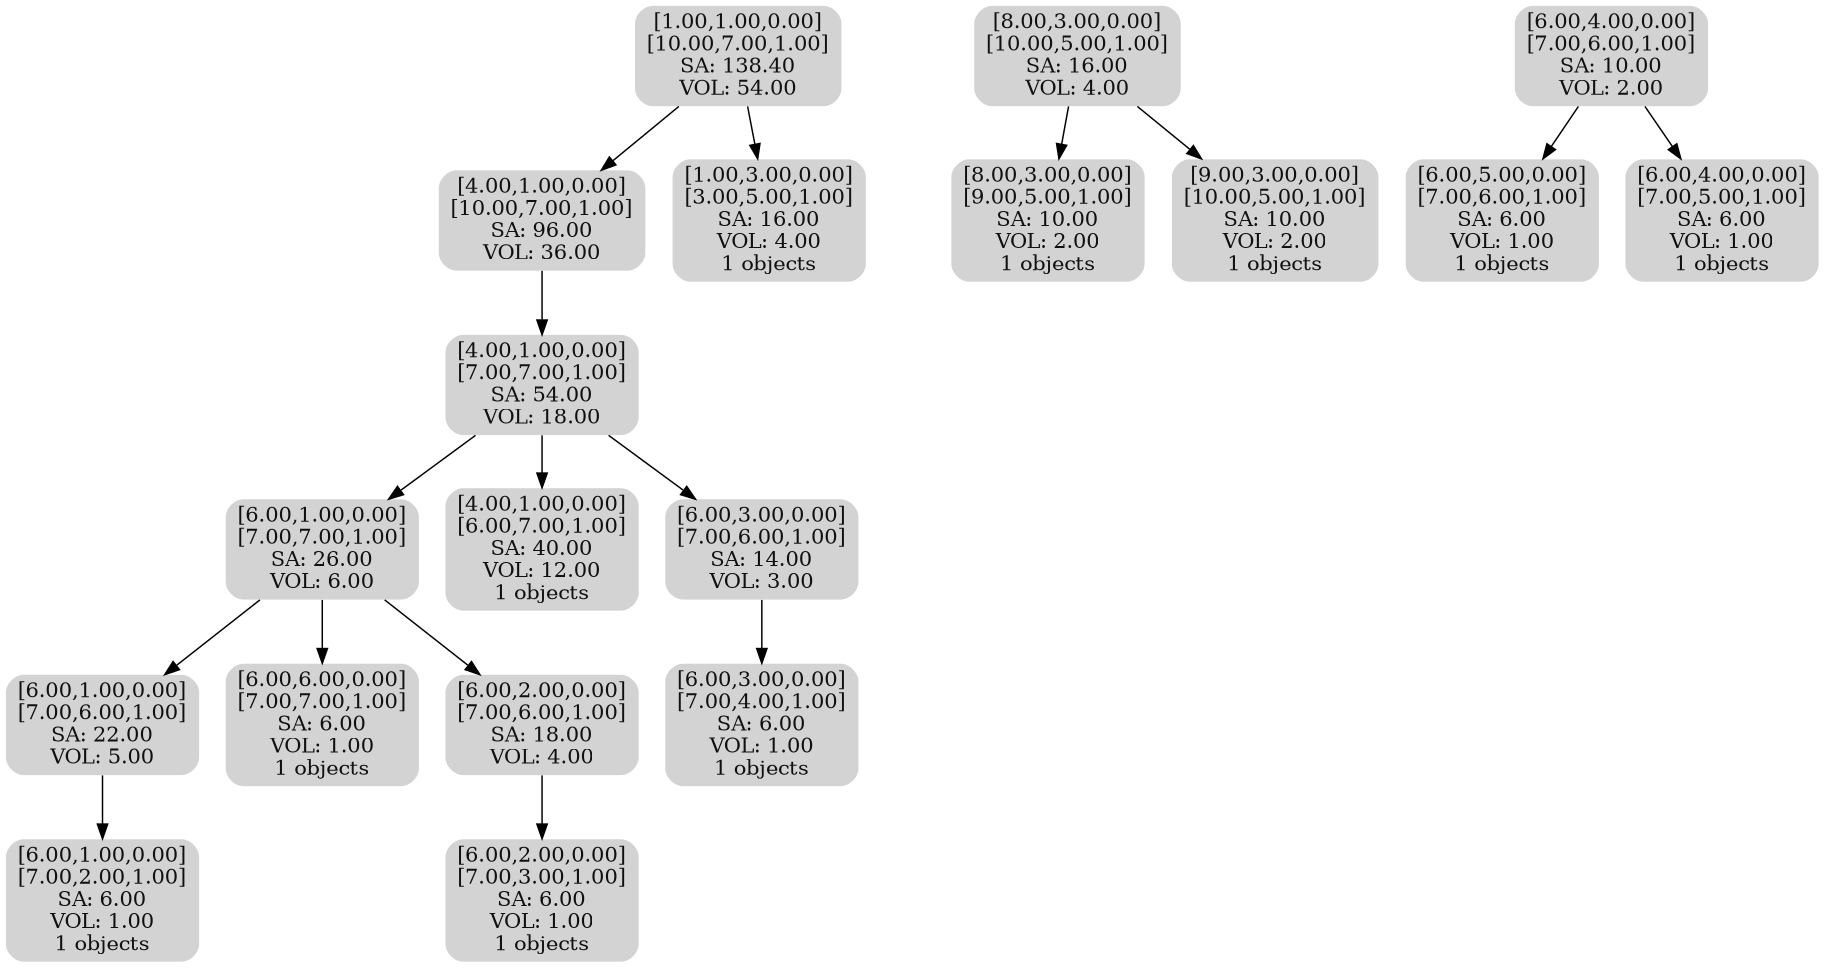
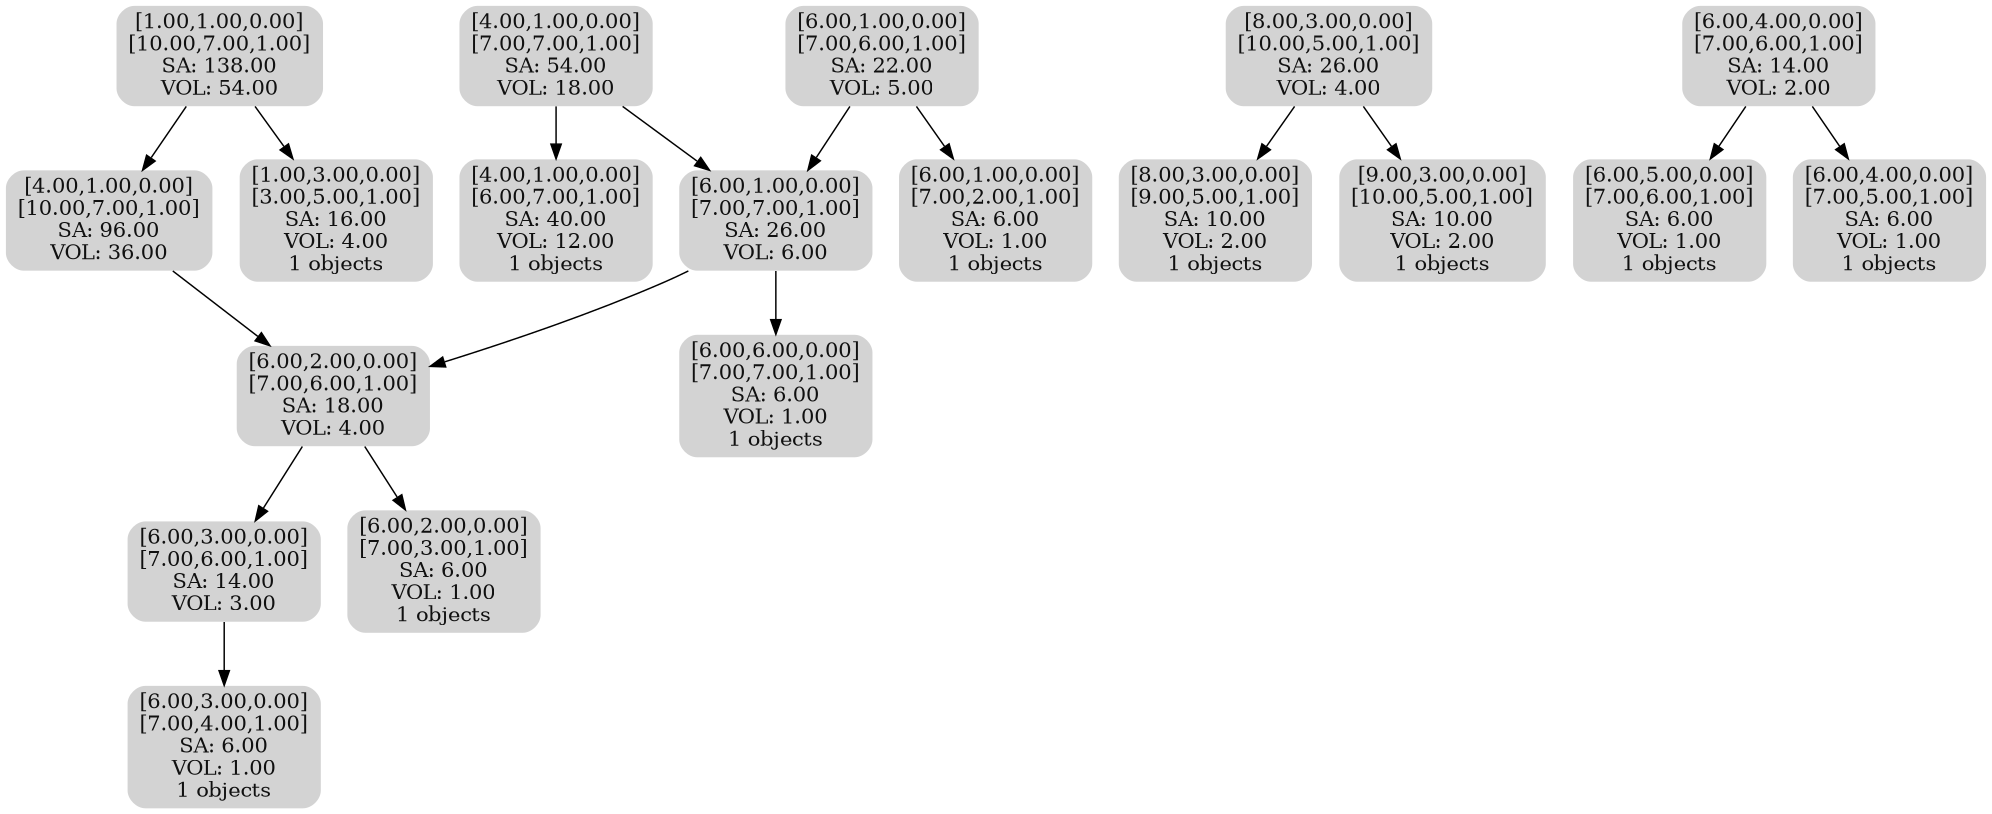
(738, 56) -> (220, 56)
(1077, 56) -> (1329, 56)
(1611, 56) -> (1779, 56)
(542, 295) -> (215, 304)
(646, 463) -> (283, 477)
(218, 633) -> (833, 132)
